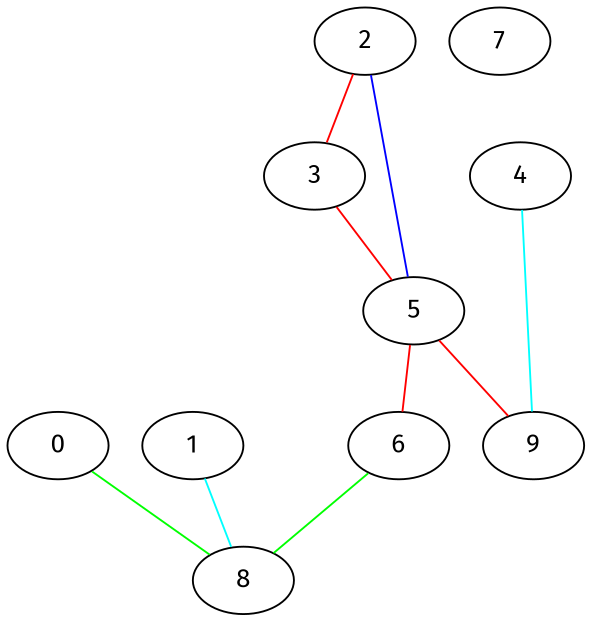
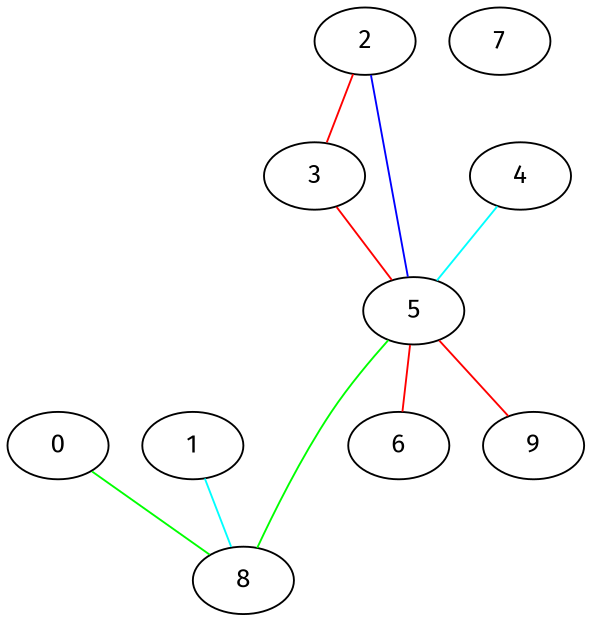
(527, 311) -> (467, 243)
(321, 513) -> (315, 439)
